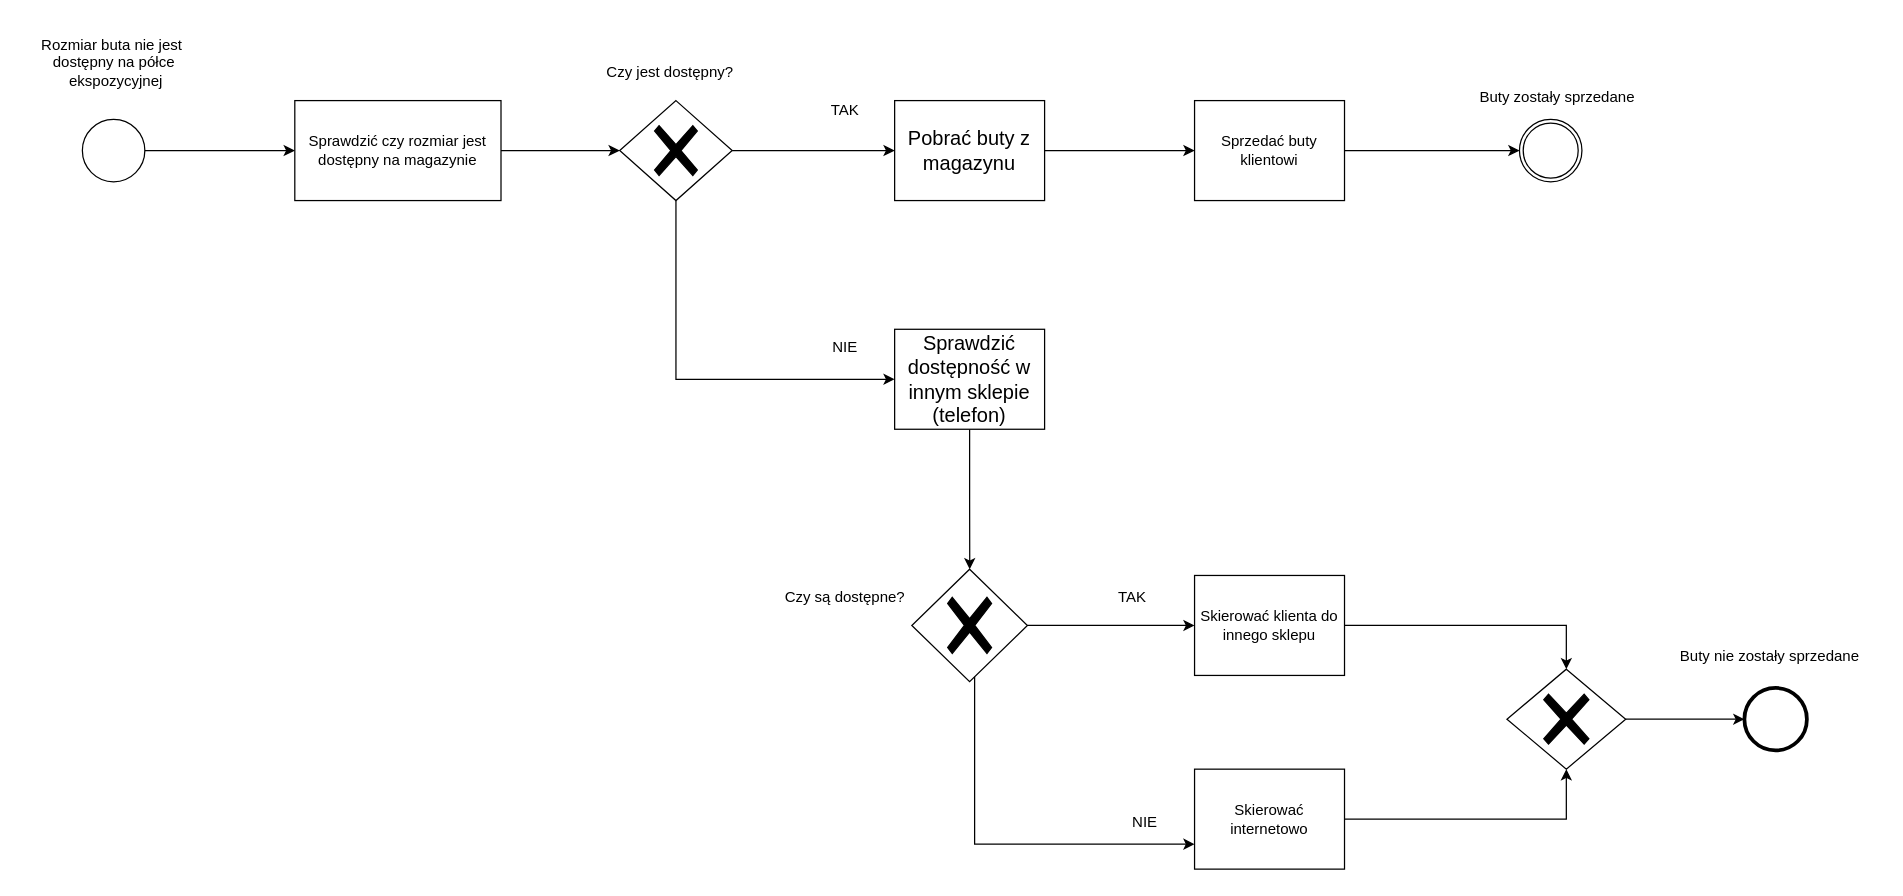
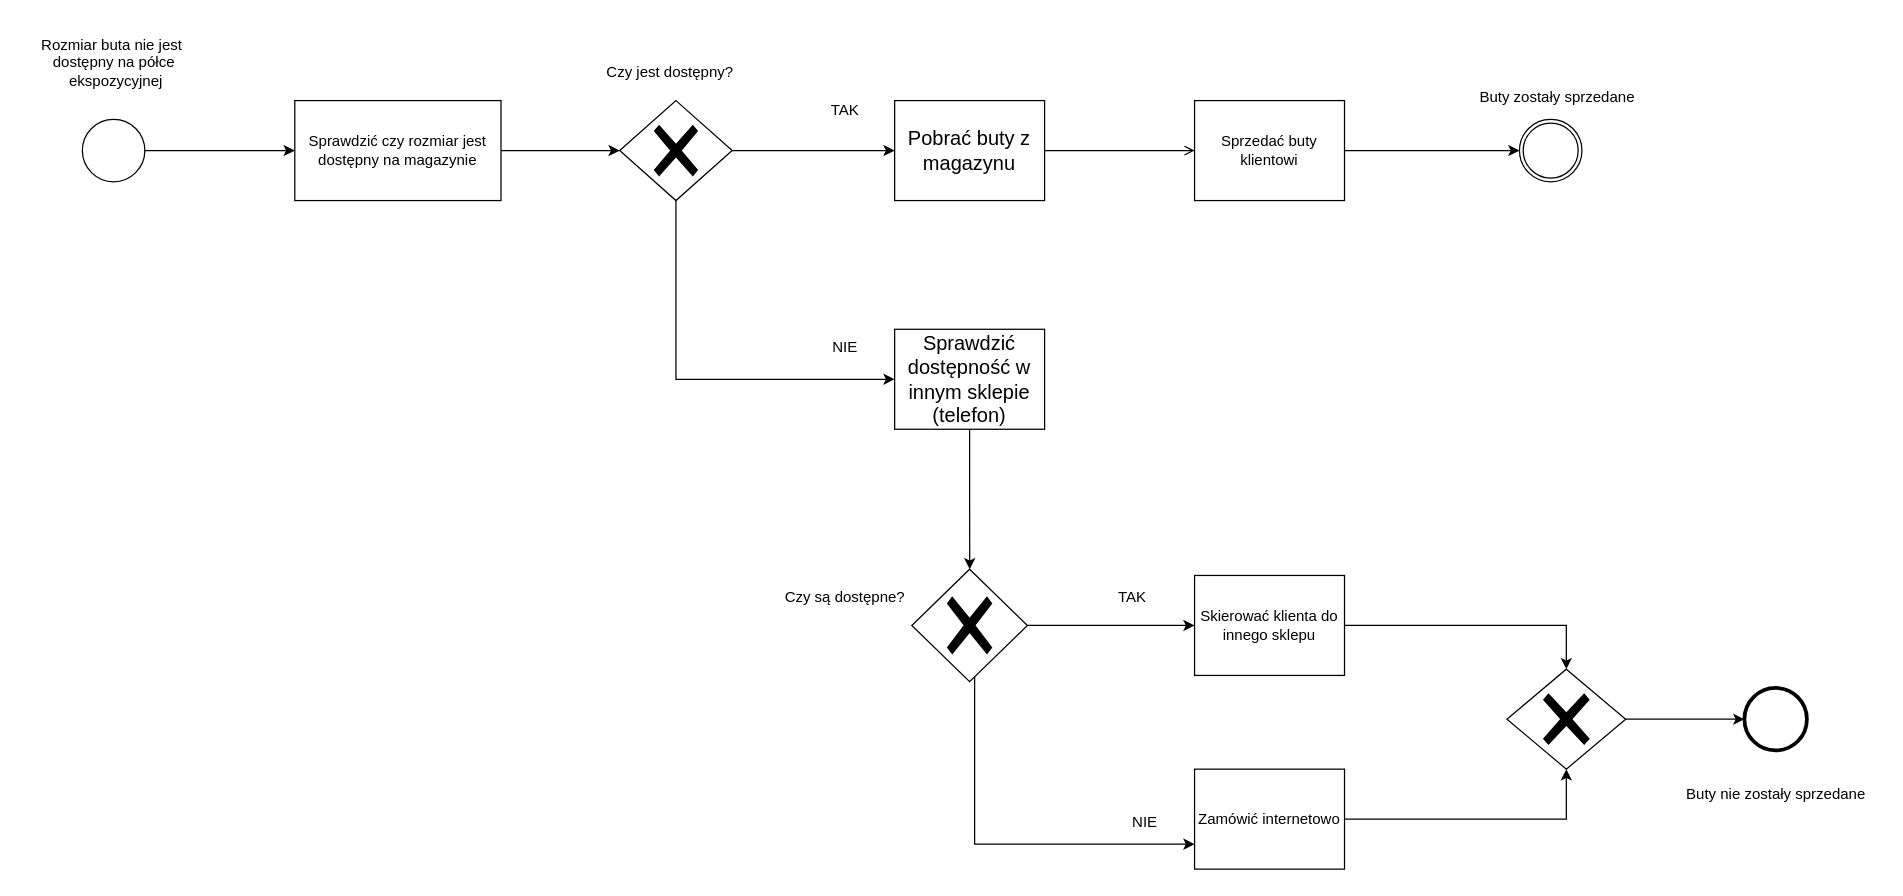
(1184, 151) -> (1186, 151)
(1769, 657) -> (1776, 794)
(1269, 819) -> (1269, 819)
